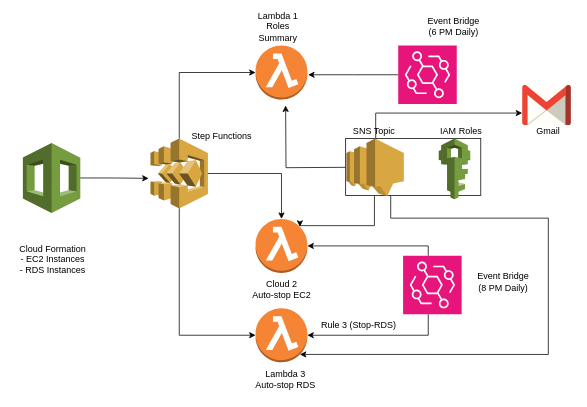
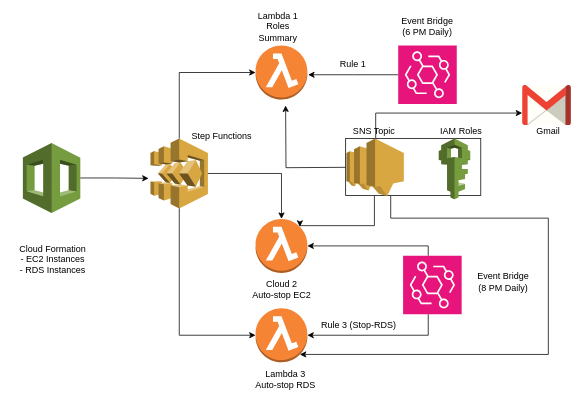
(453, 27) -> (427, 27)
none -> (353, 64)
